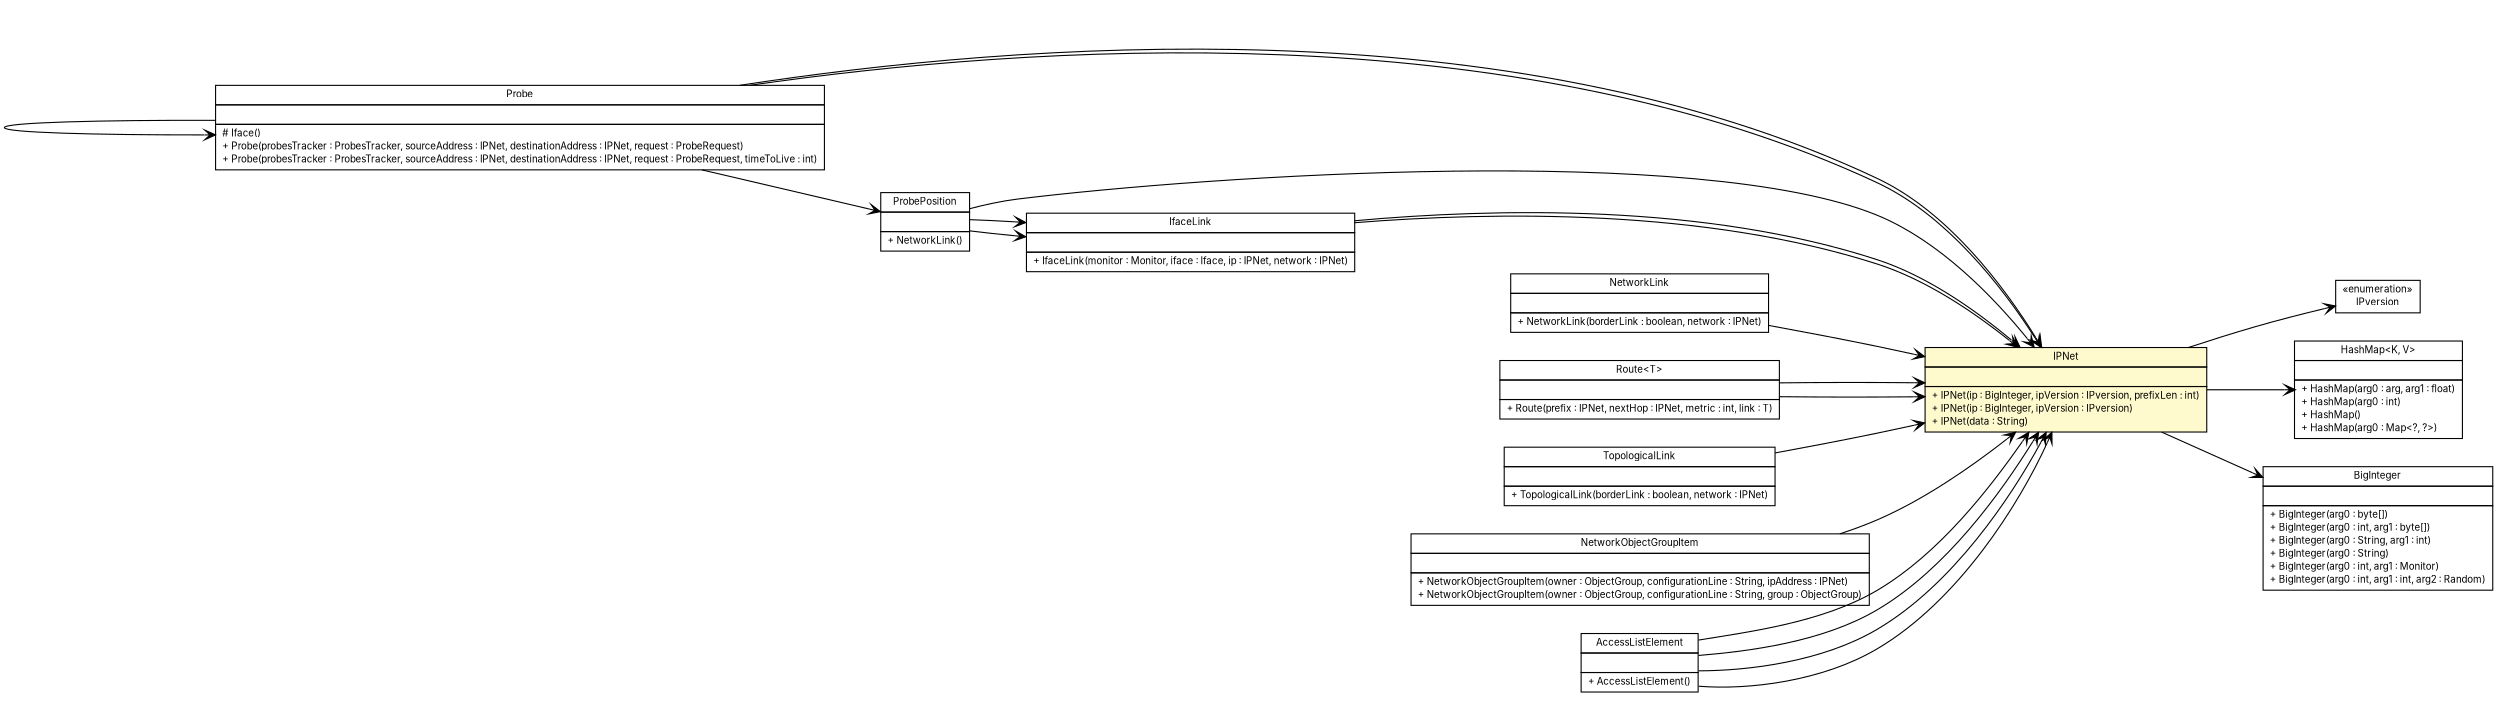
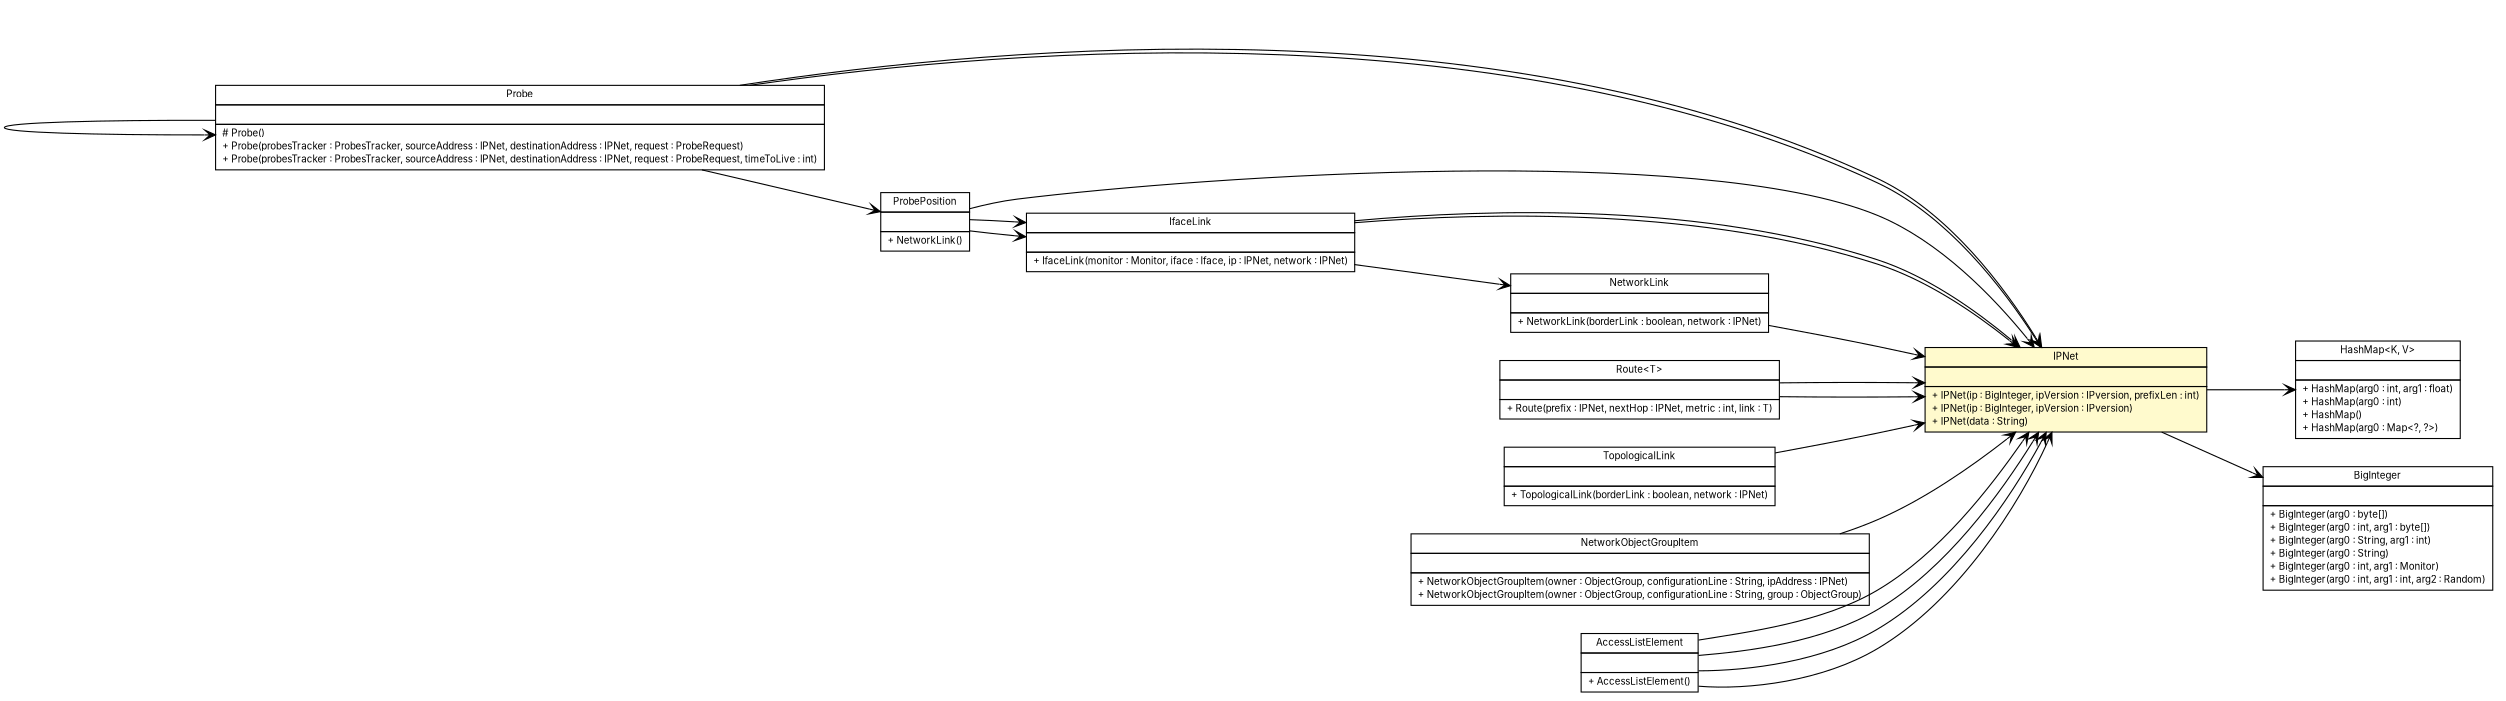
(242, 134) -> (244, 134)
none -> (1427, 274)
(2378, 297) -> none
(2378, 389) -> (2378, 389)
